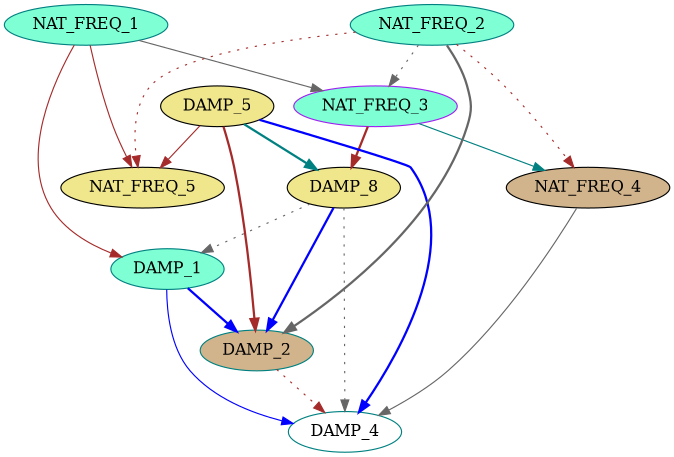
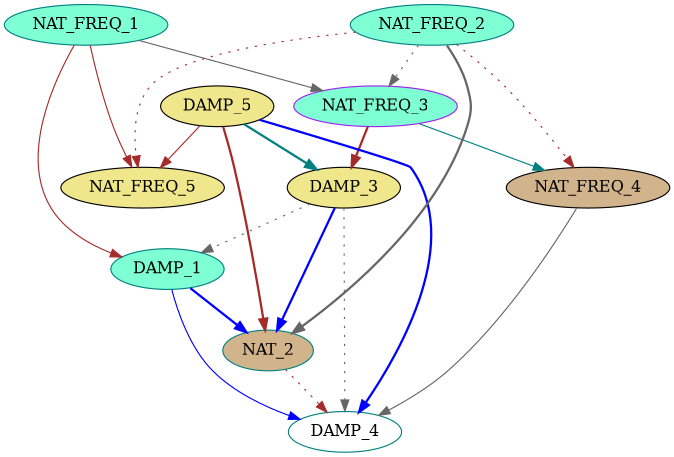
(344, 188) -> (344, 188)
(257, 350) -> (268, 350)
